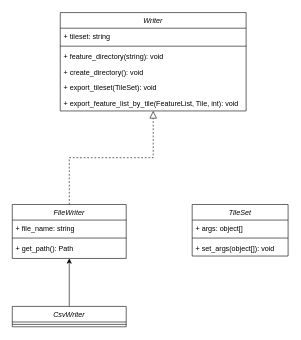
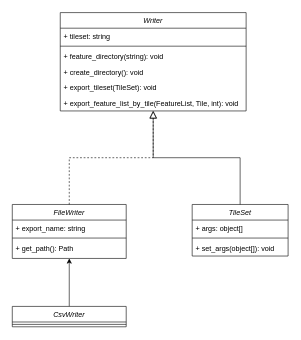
none -> (220, 158)
(48, 228) -> (54, 228)
